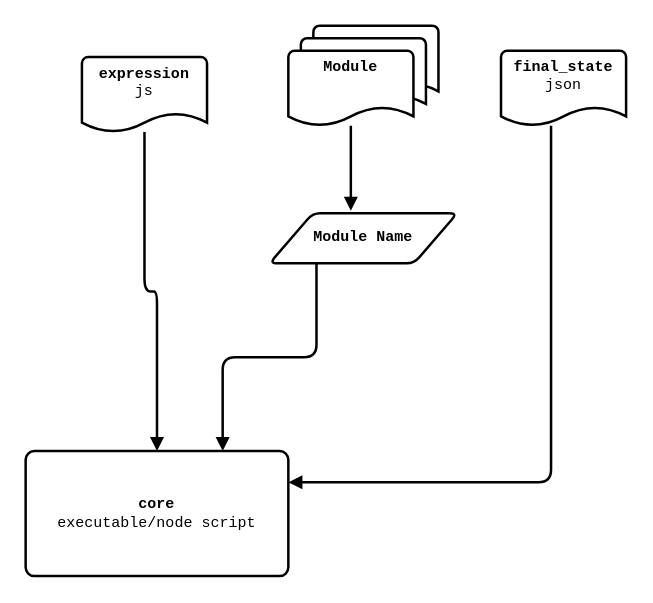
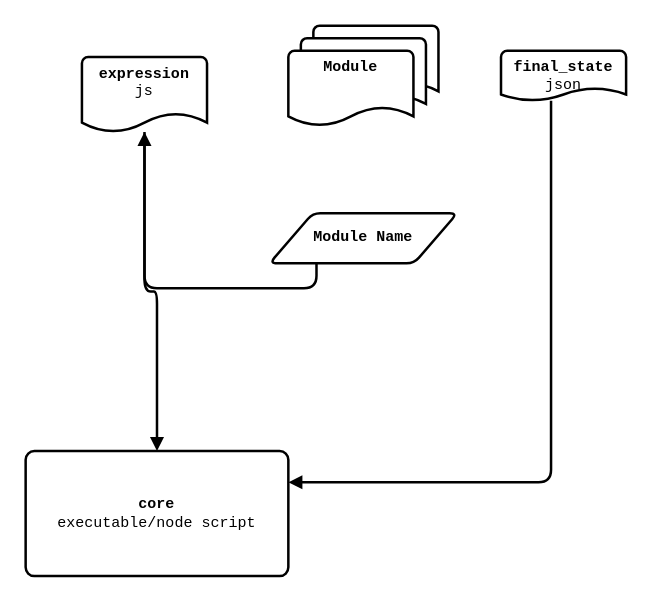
(563, 88) -> (563, 76)
(351, 162) -> none
(268, 357) -> (233, 288)
